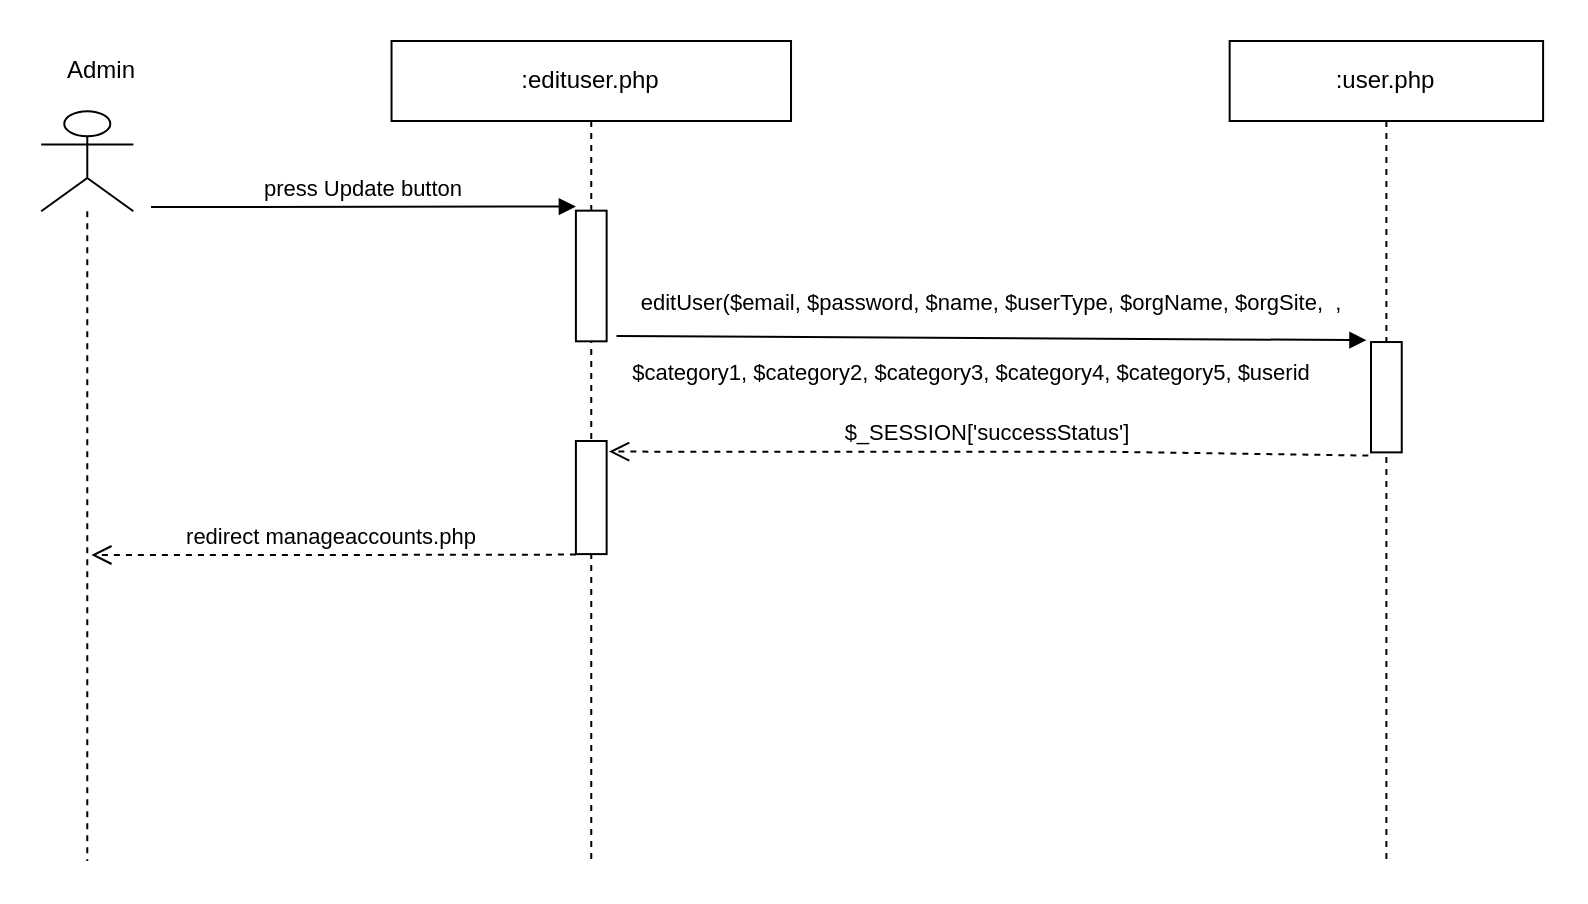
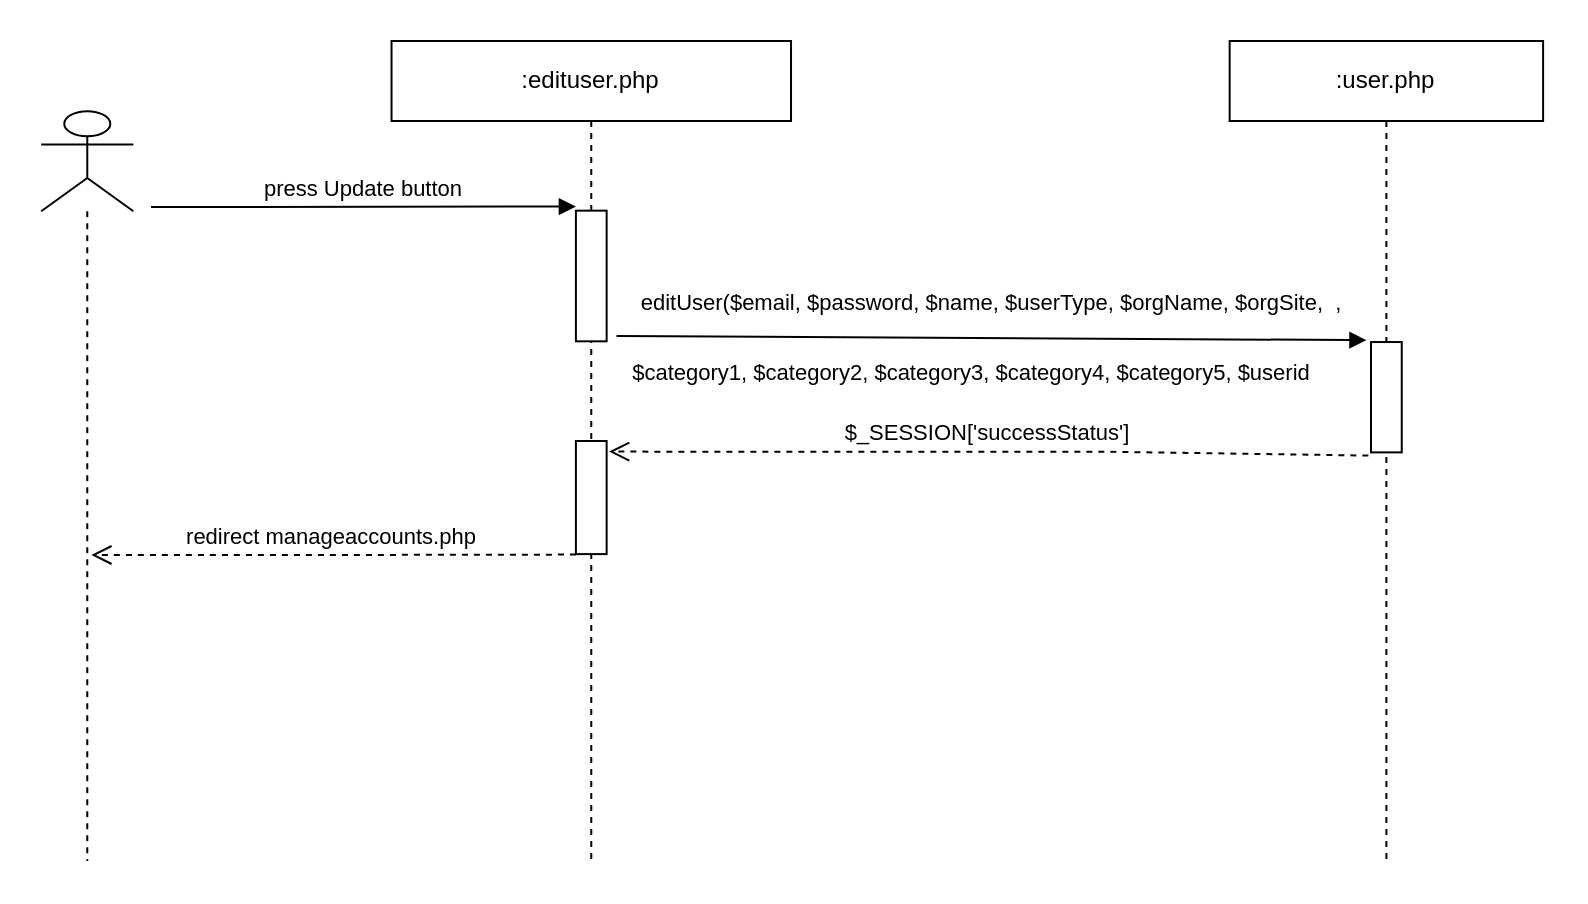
(101, 71) -> none
